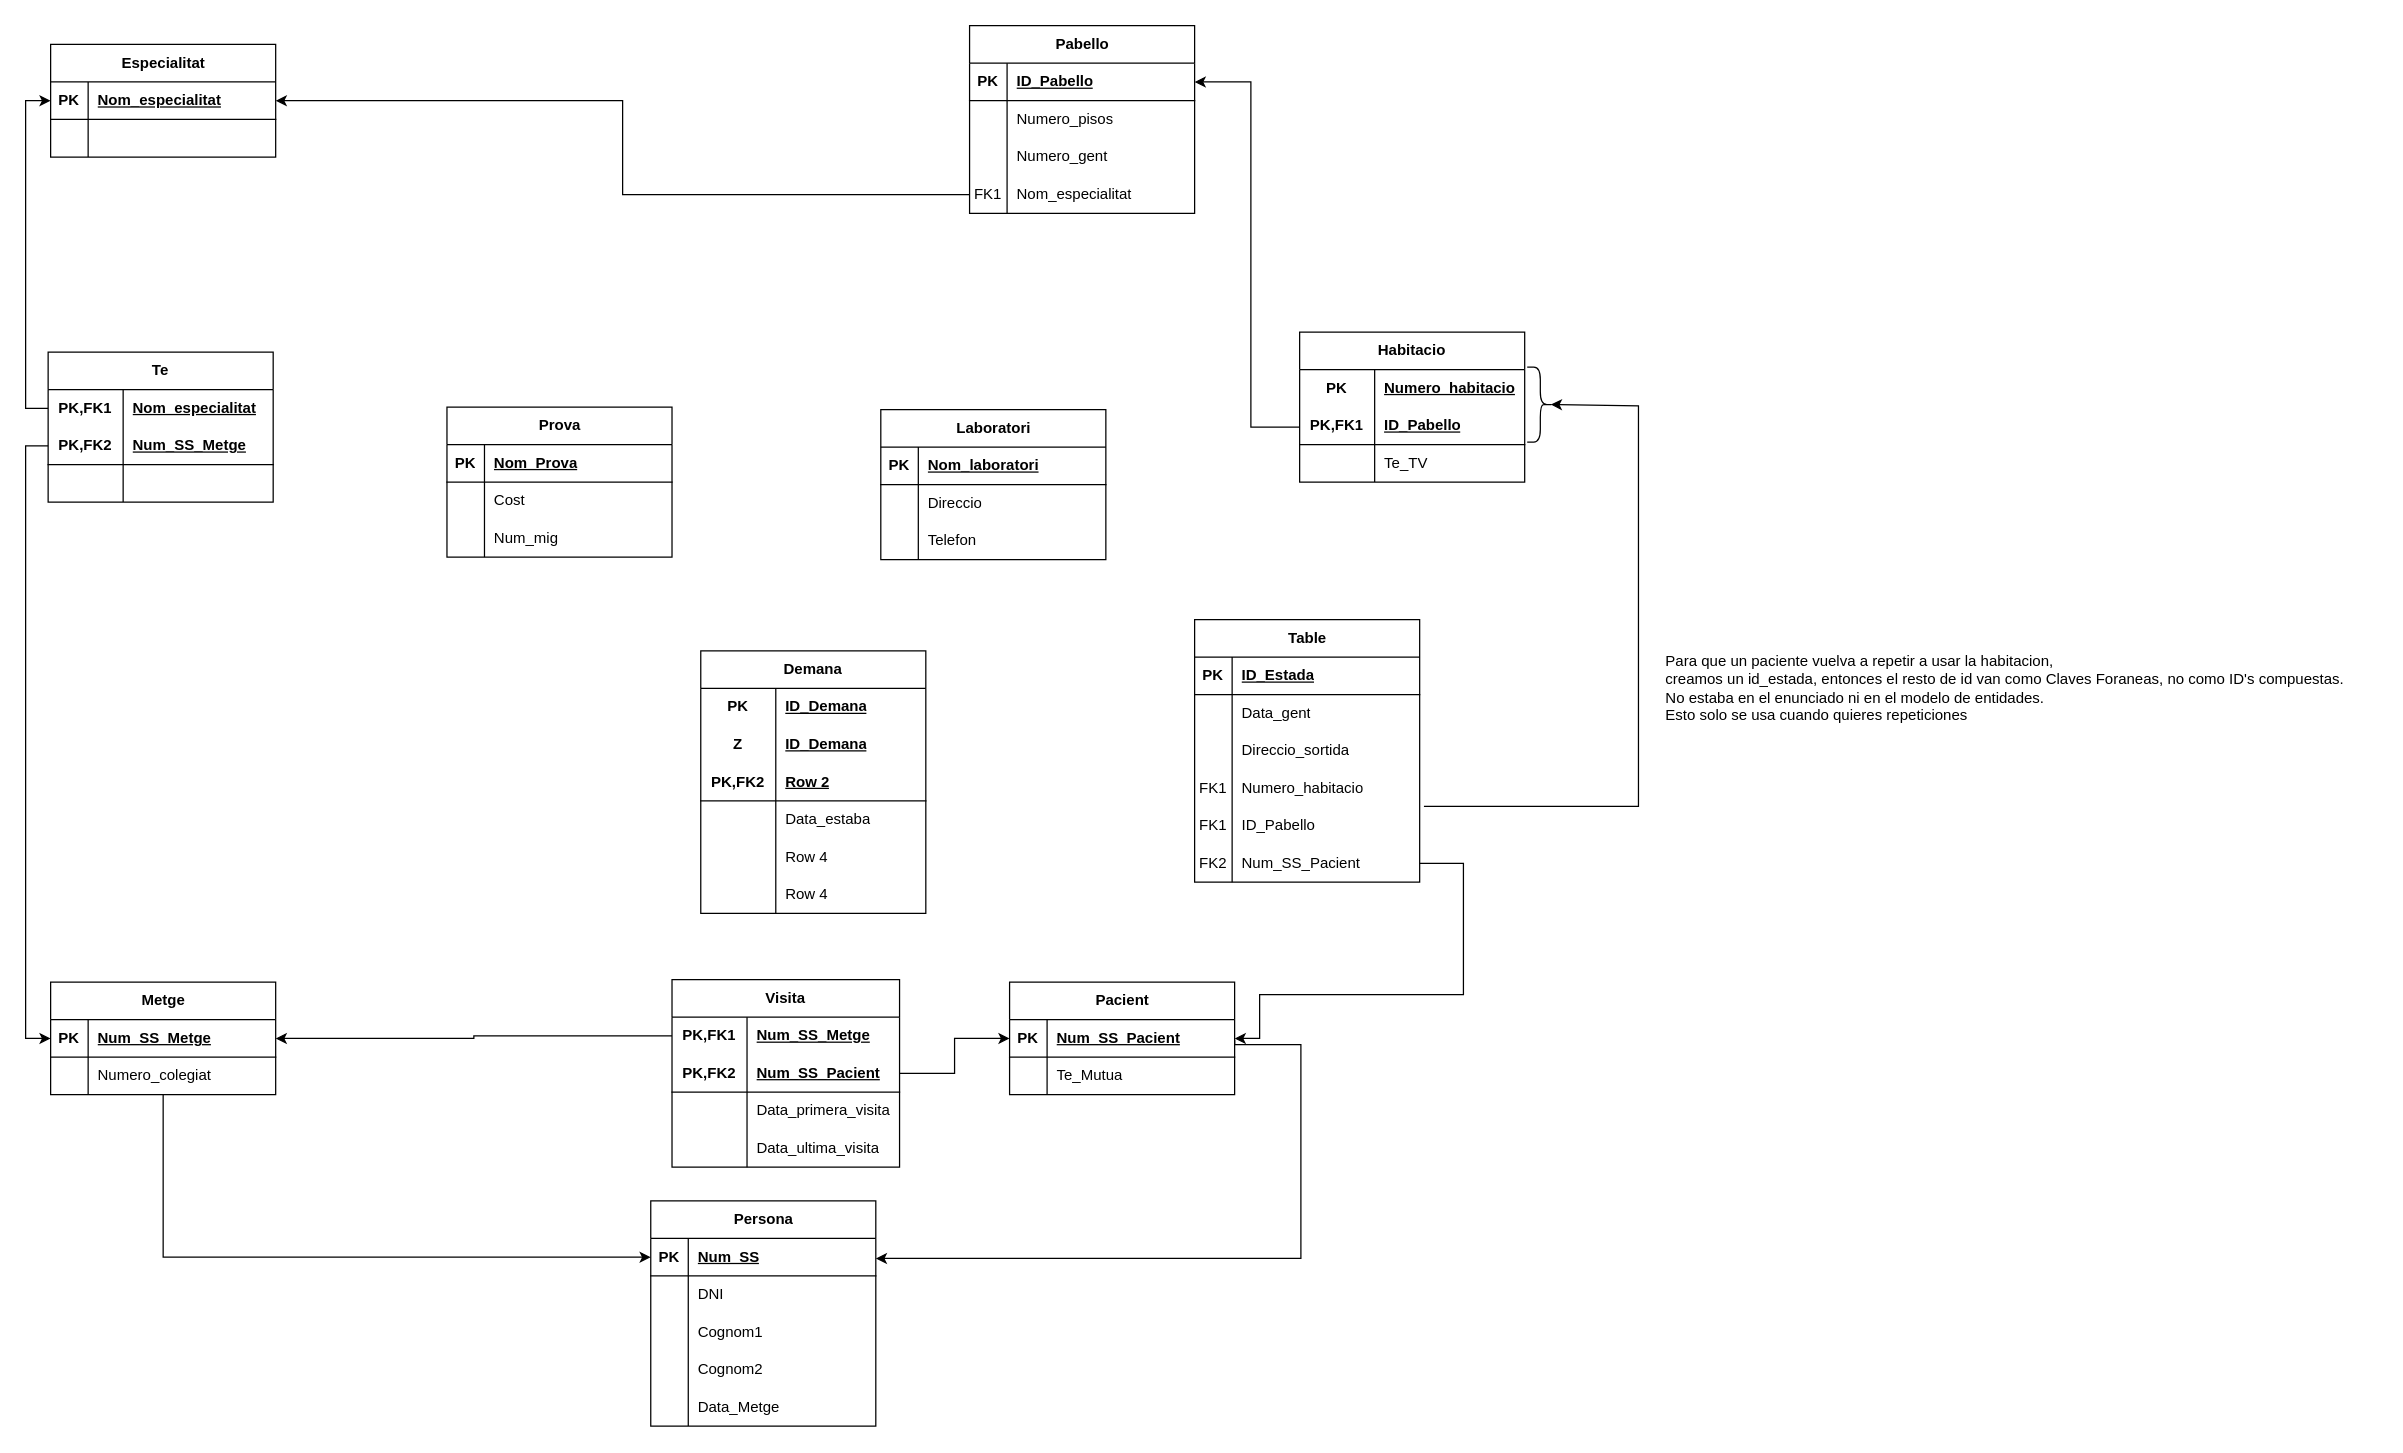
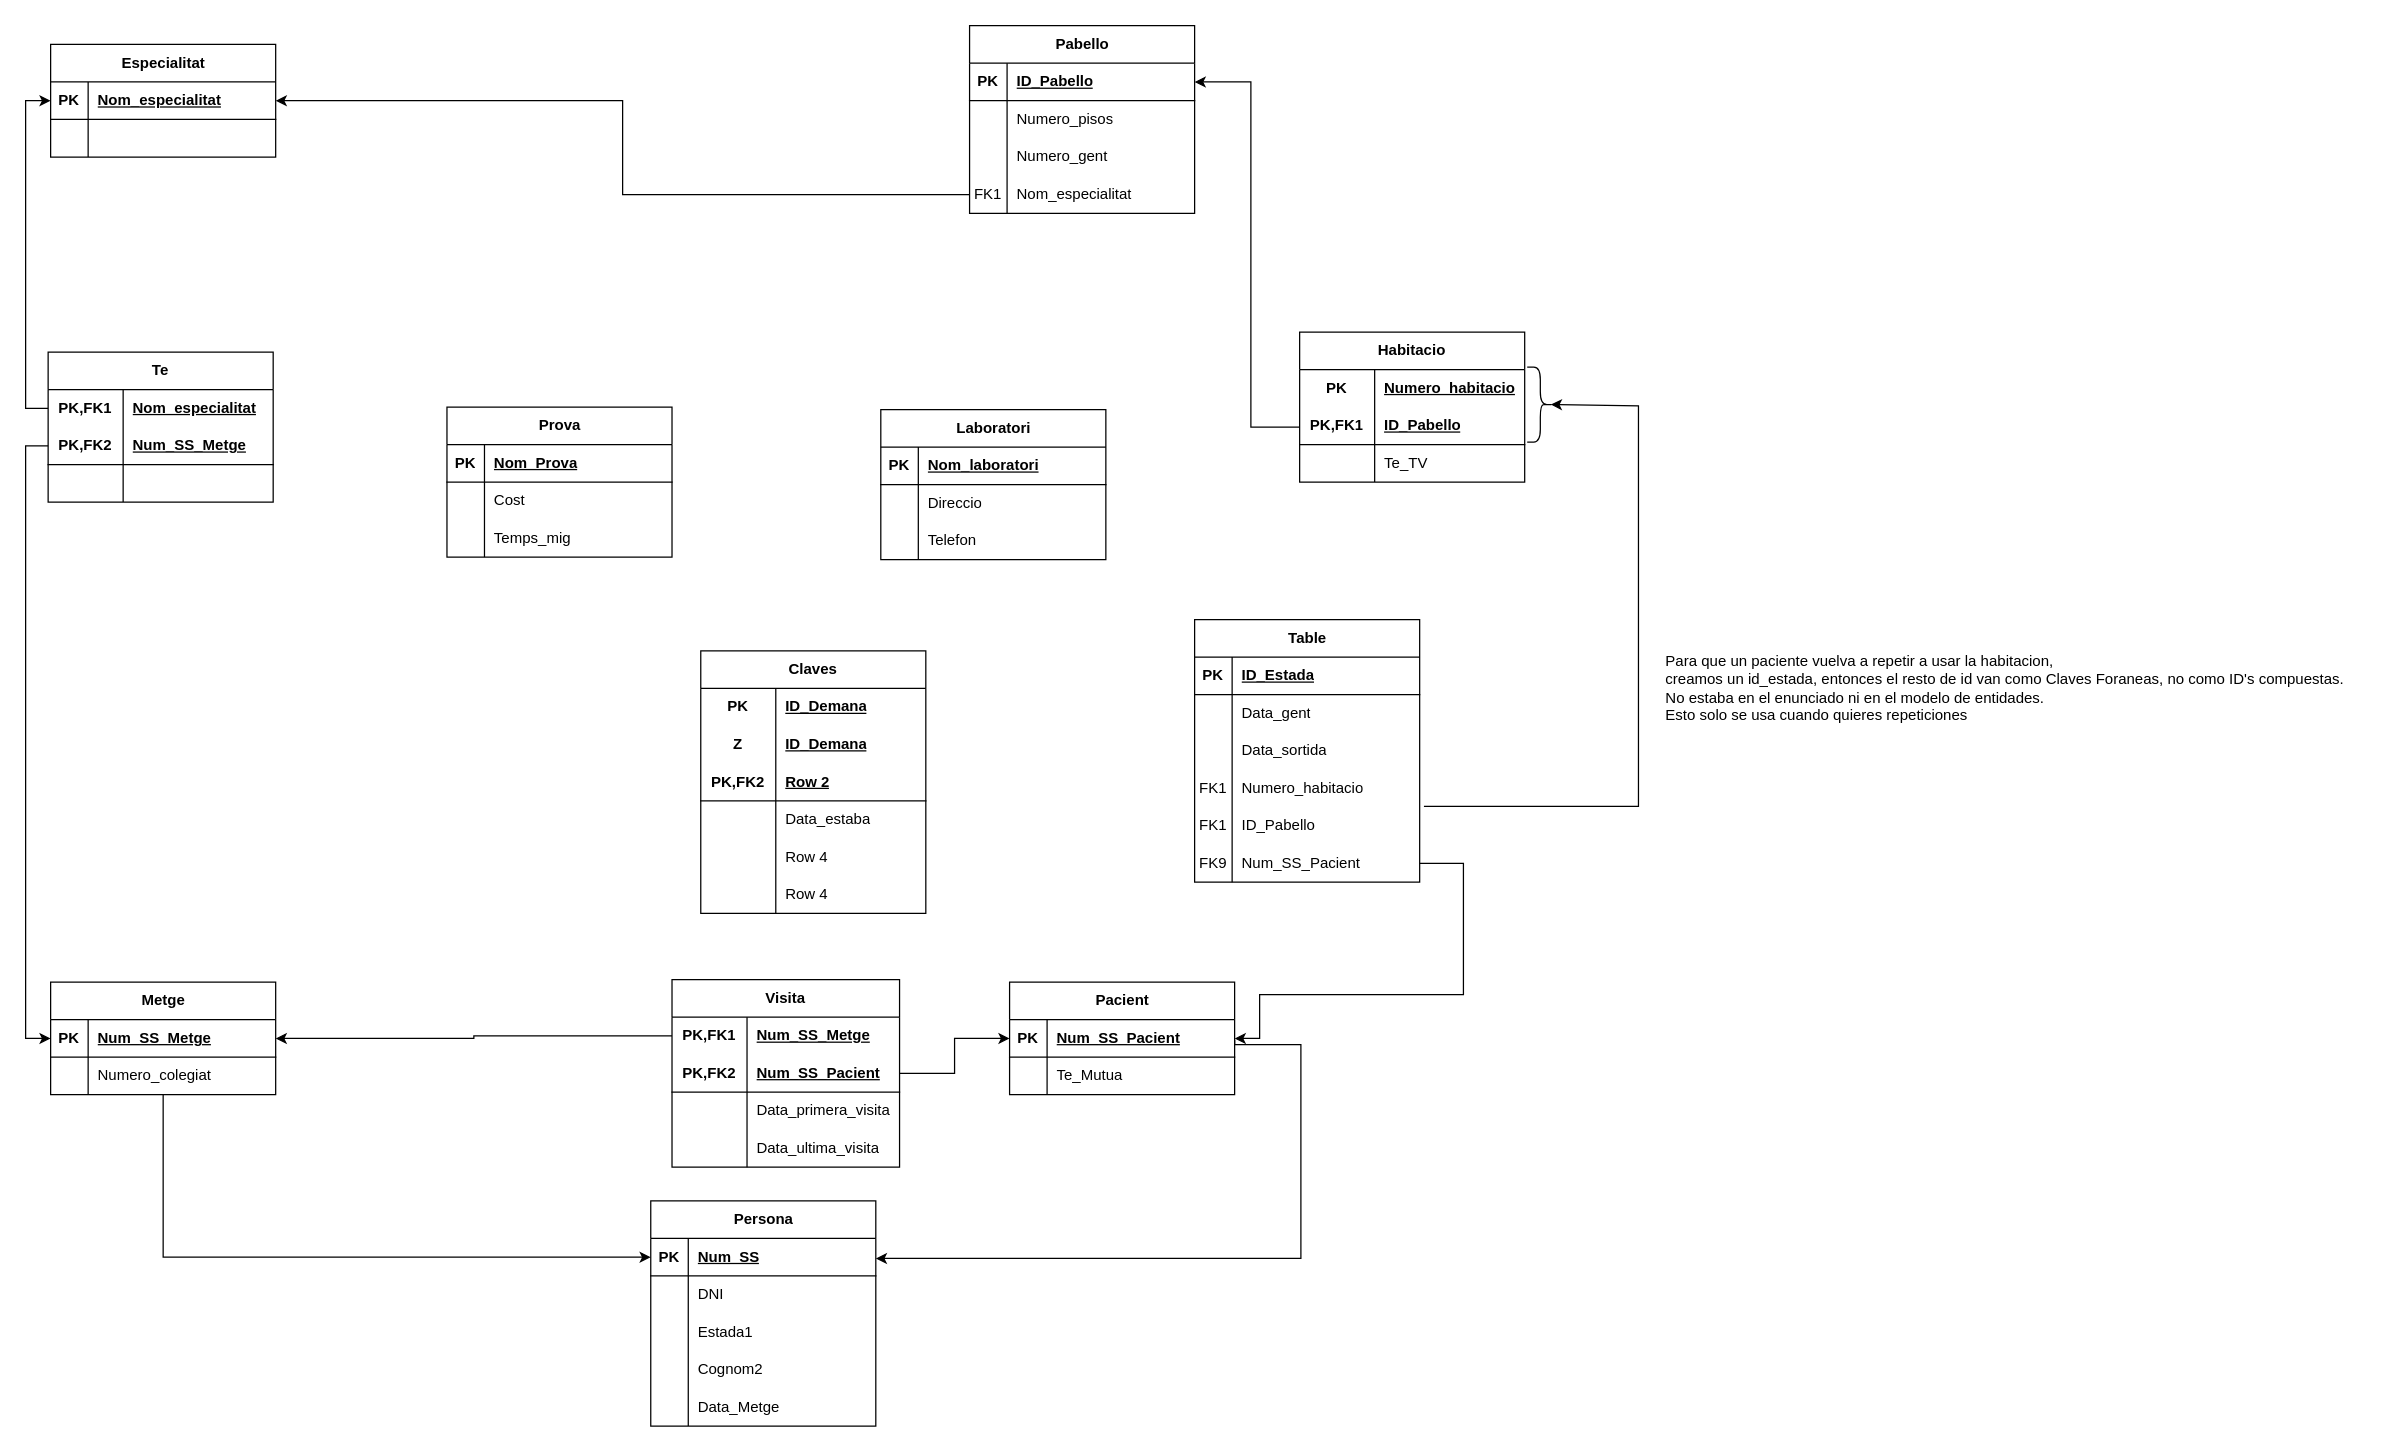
(522, 538) -> (530, 538)
(813, 669) -> (813, 669)
(1303, 751) -> (1290, 751)
(1213, 863) -> (1213, 863)
(728, 1332) -> (728, 1332)
